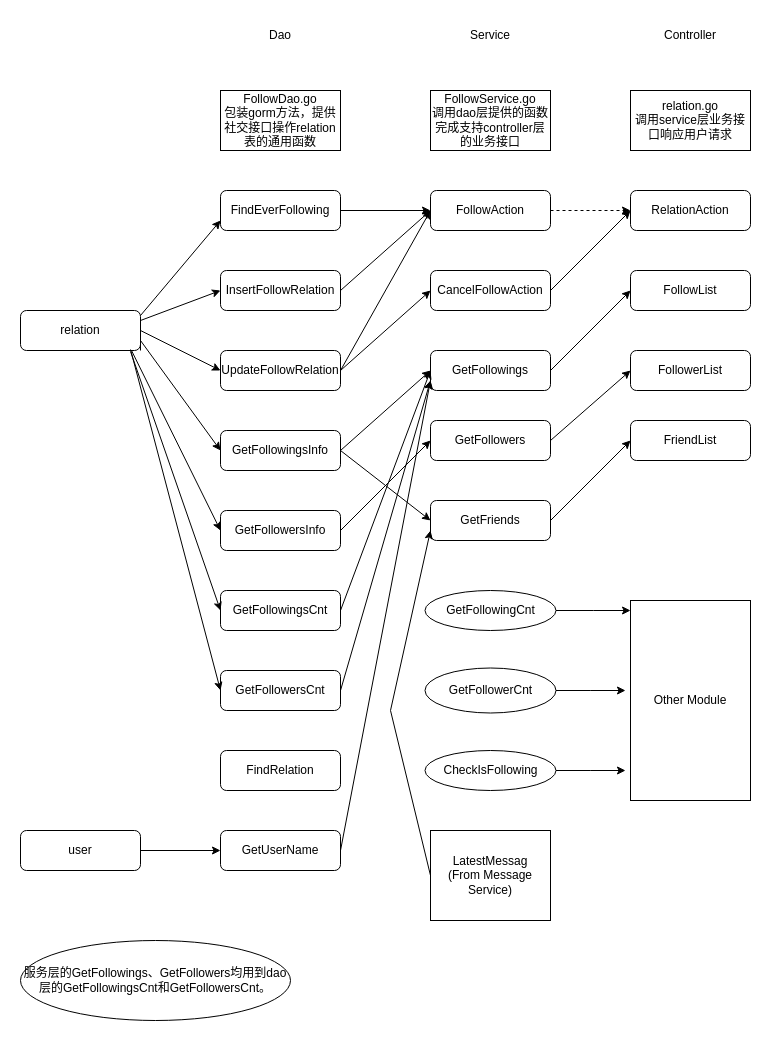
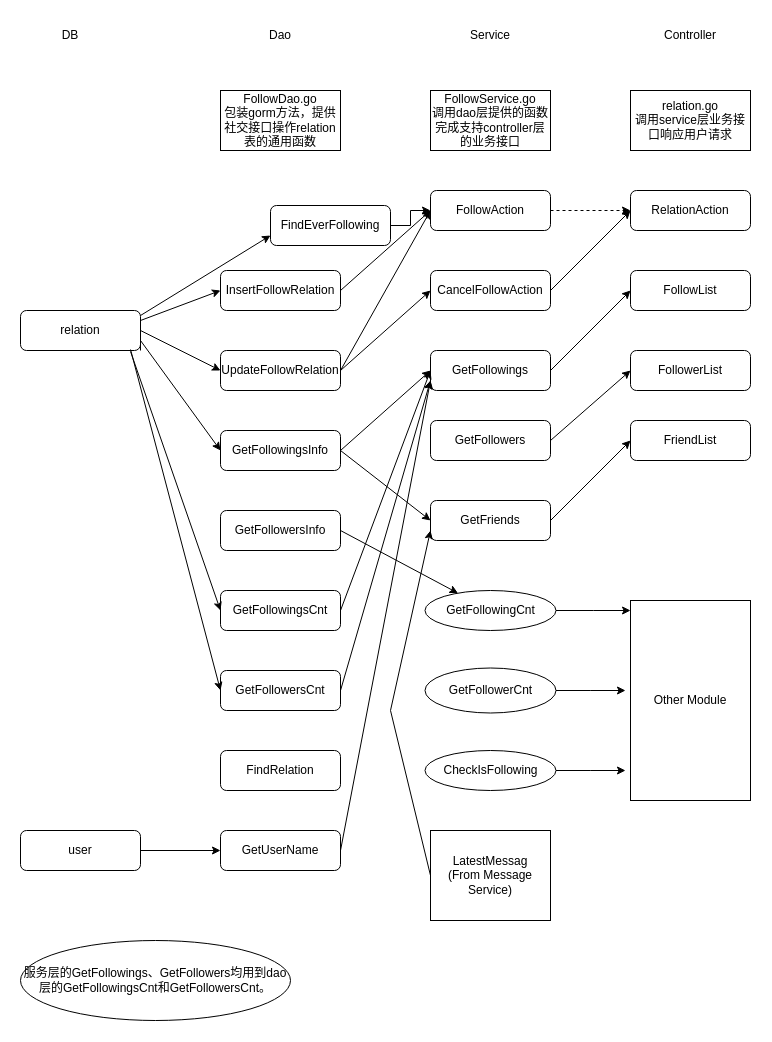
none -> (71, 36)
(281, 211) -> (331, 226)
(175, 438) -> none
(362, 509) -> (397, 561)
